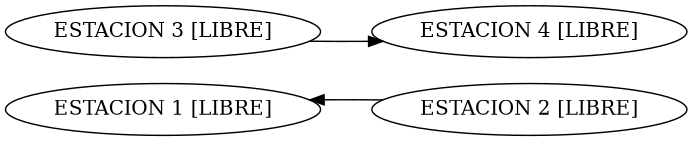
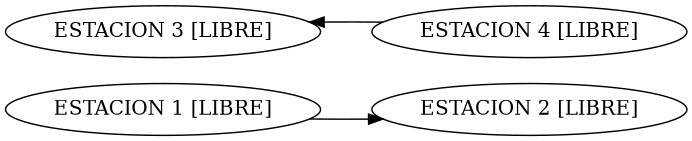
(339, 41) -> (354, 22)
(354, 100) -> (339, 119)
